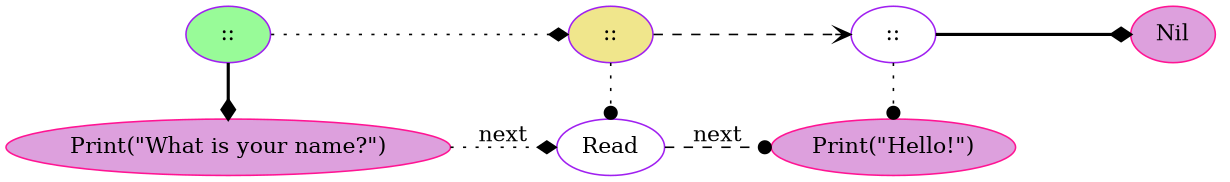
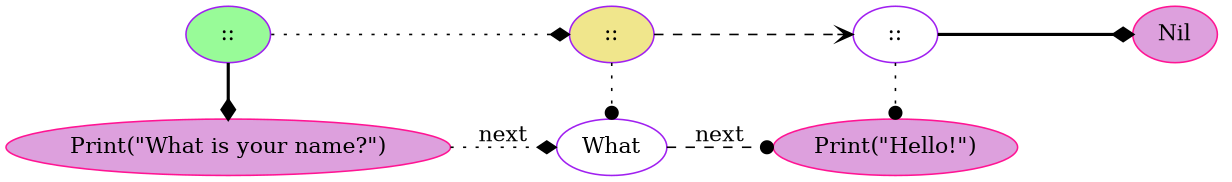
(611, 147) -> (612, 147)
